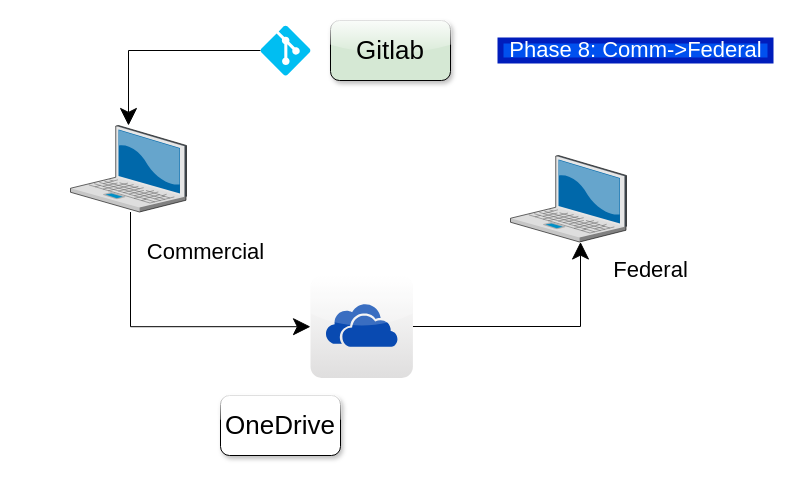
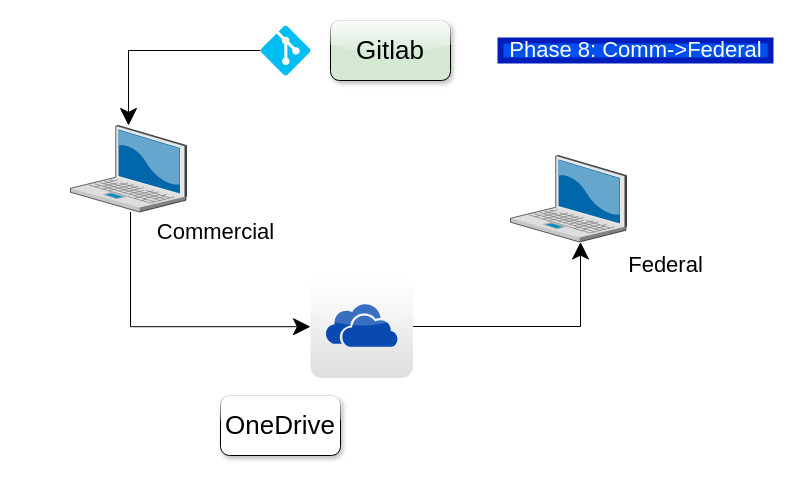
(206, 252) -> (216, 232)
(651, 271) -> (666, 266)
